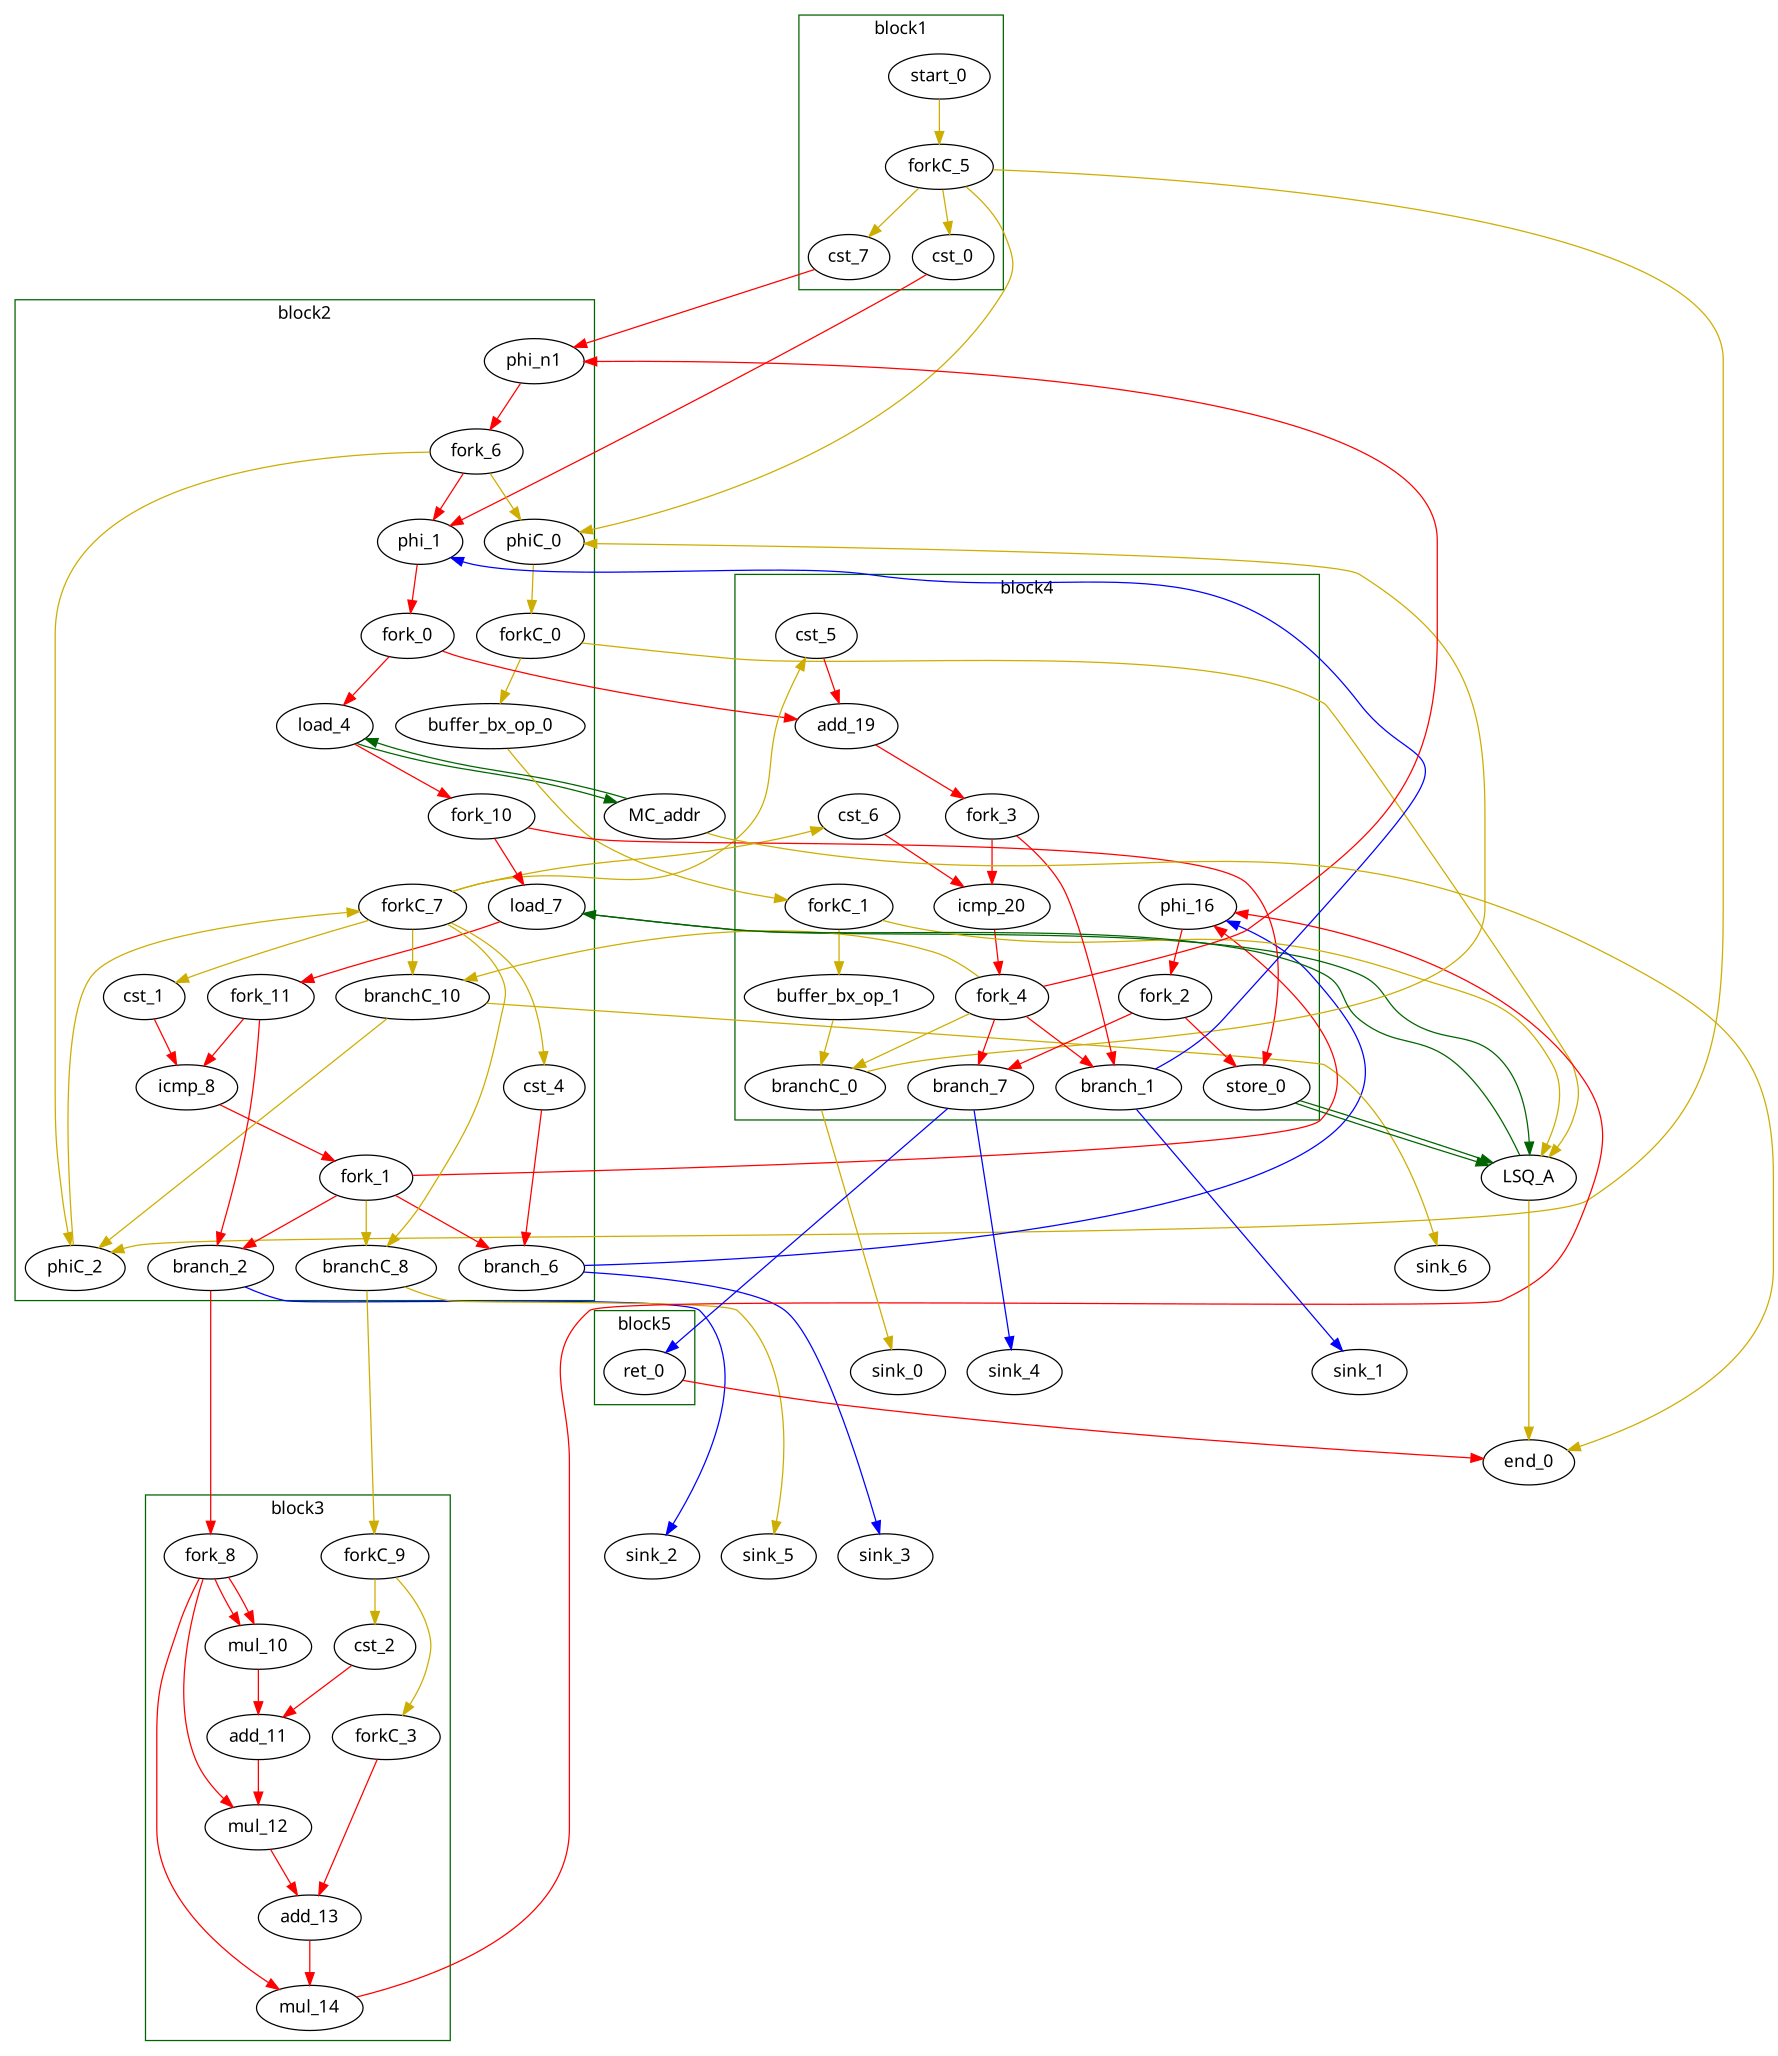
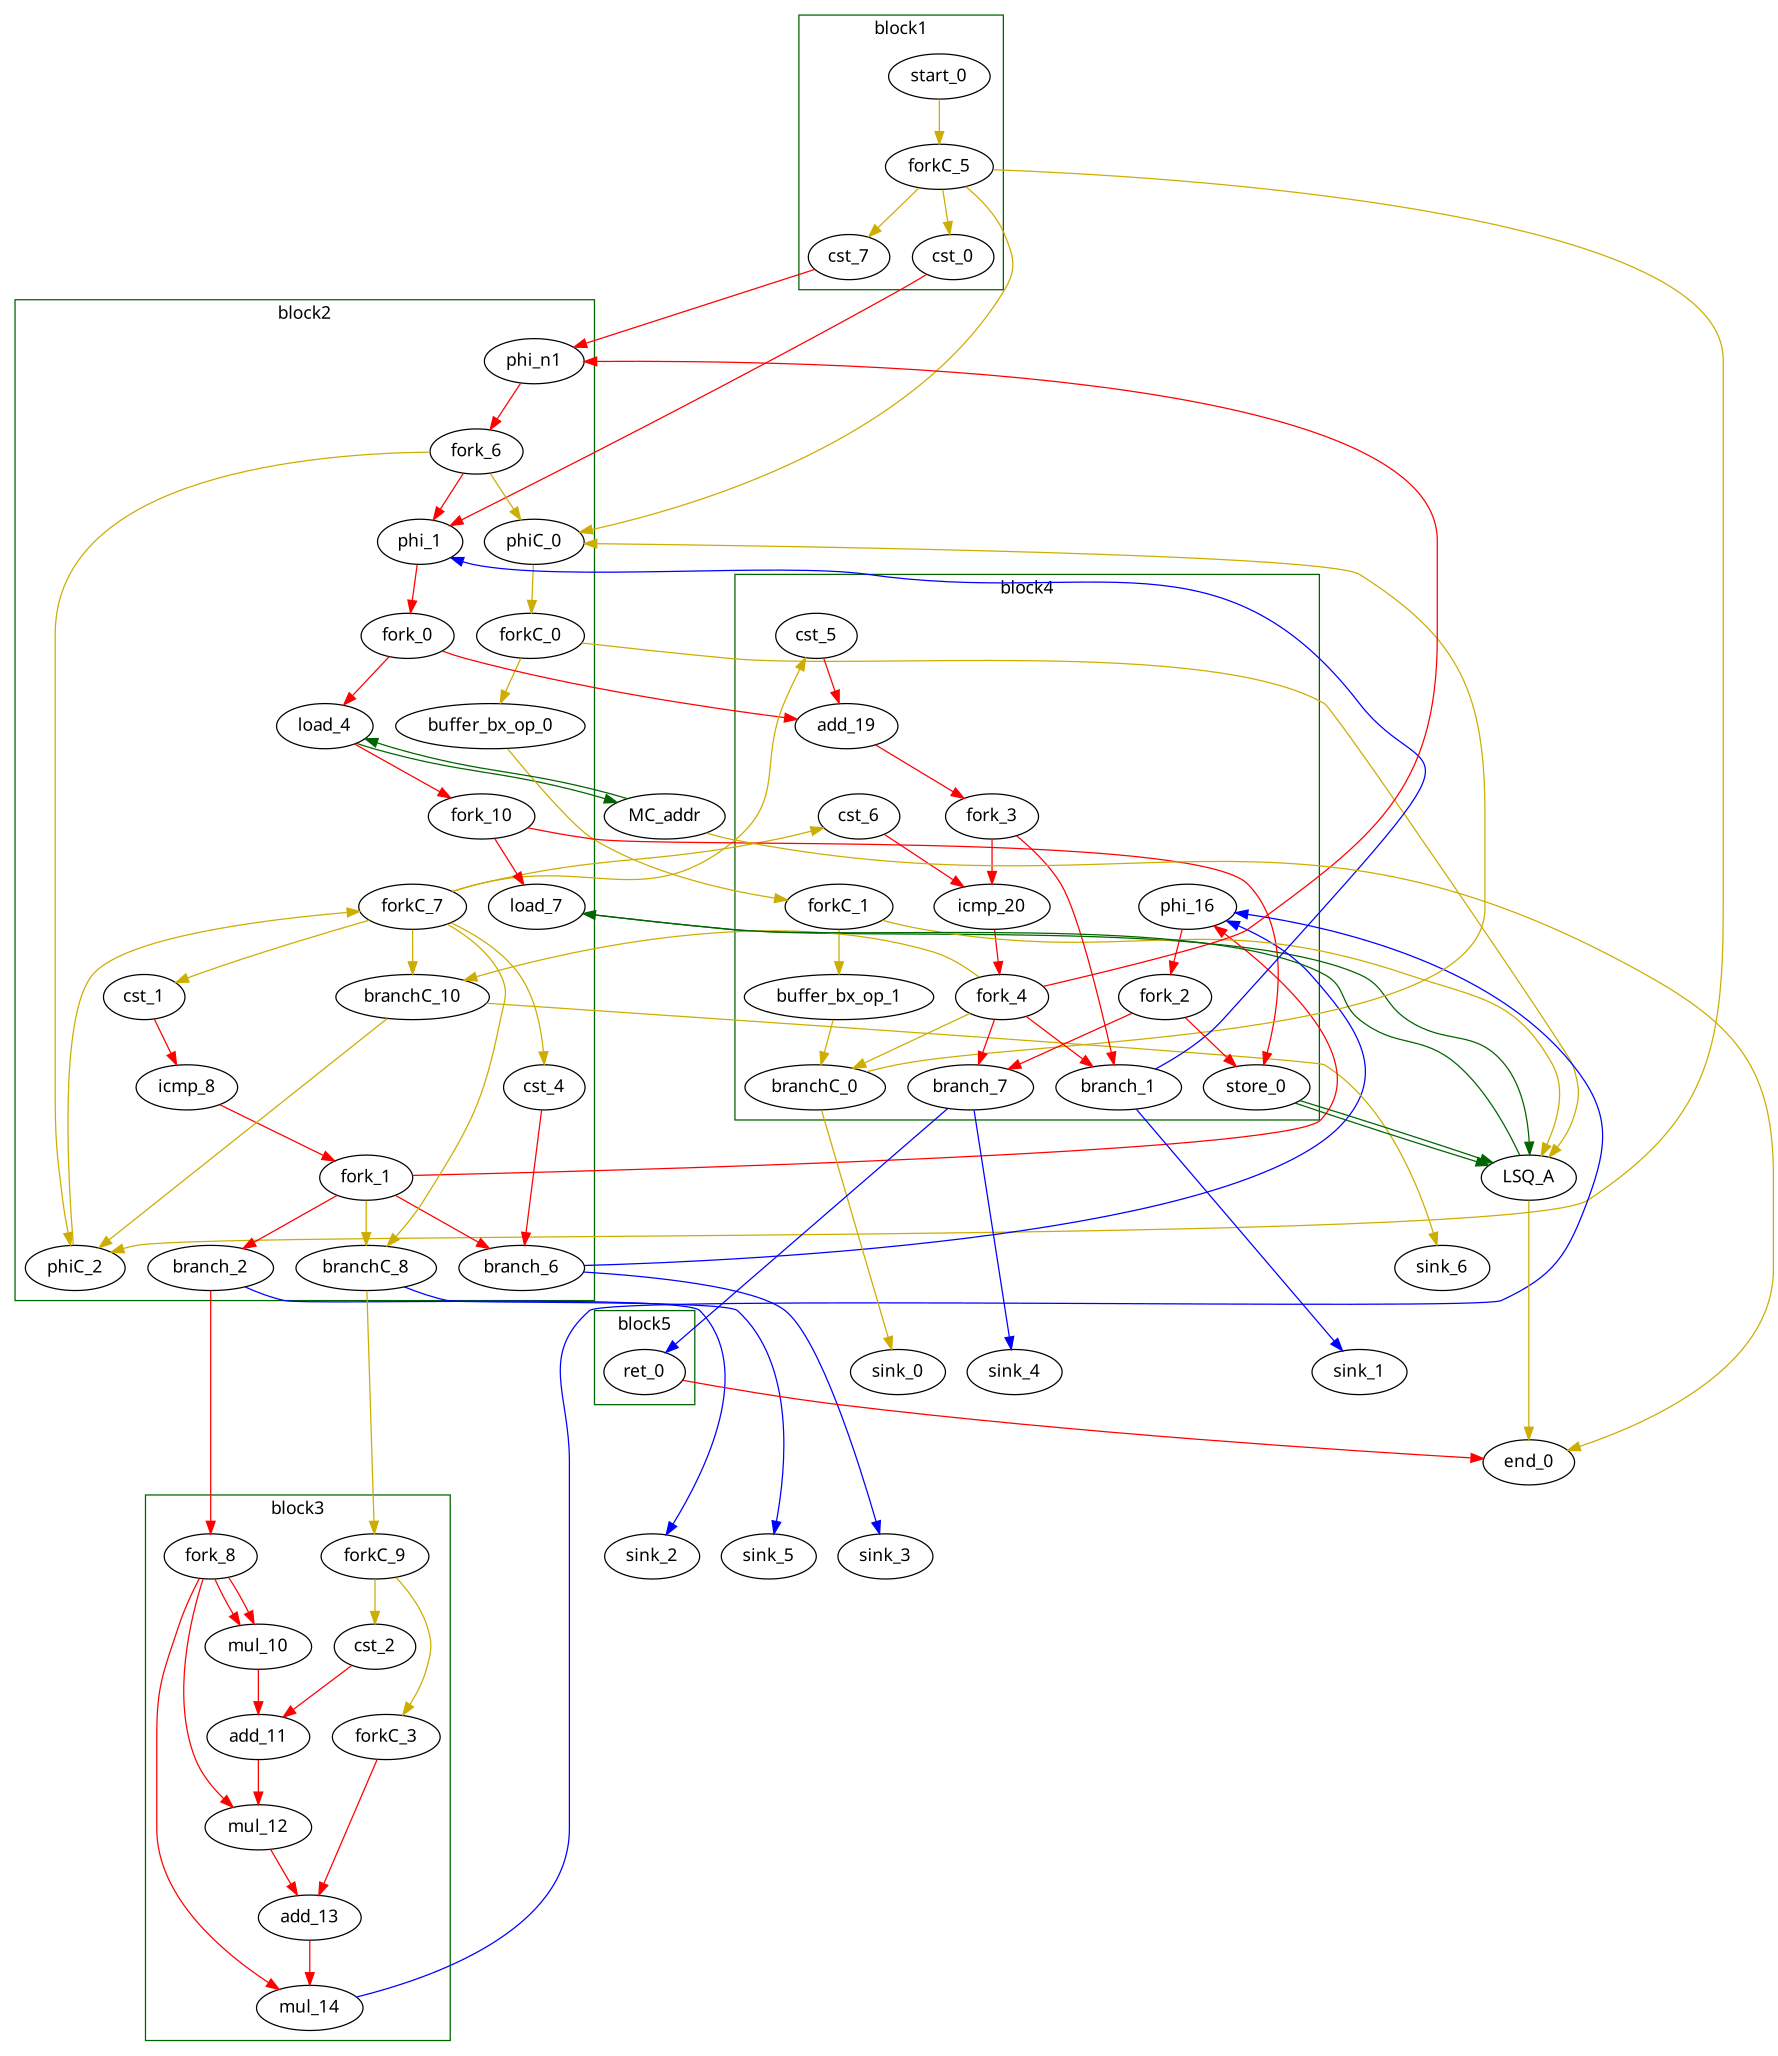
(261, 997) -> none
(960, 1303) -> (960, 1303)
(746, 1321) -> (746, 1321)
